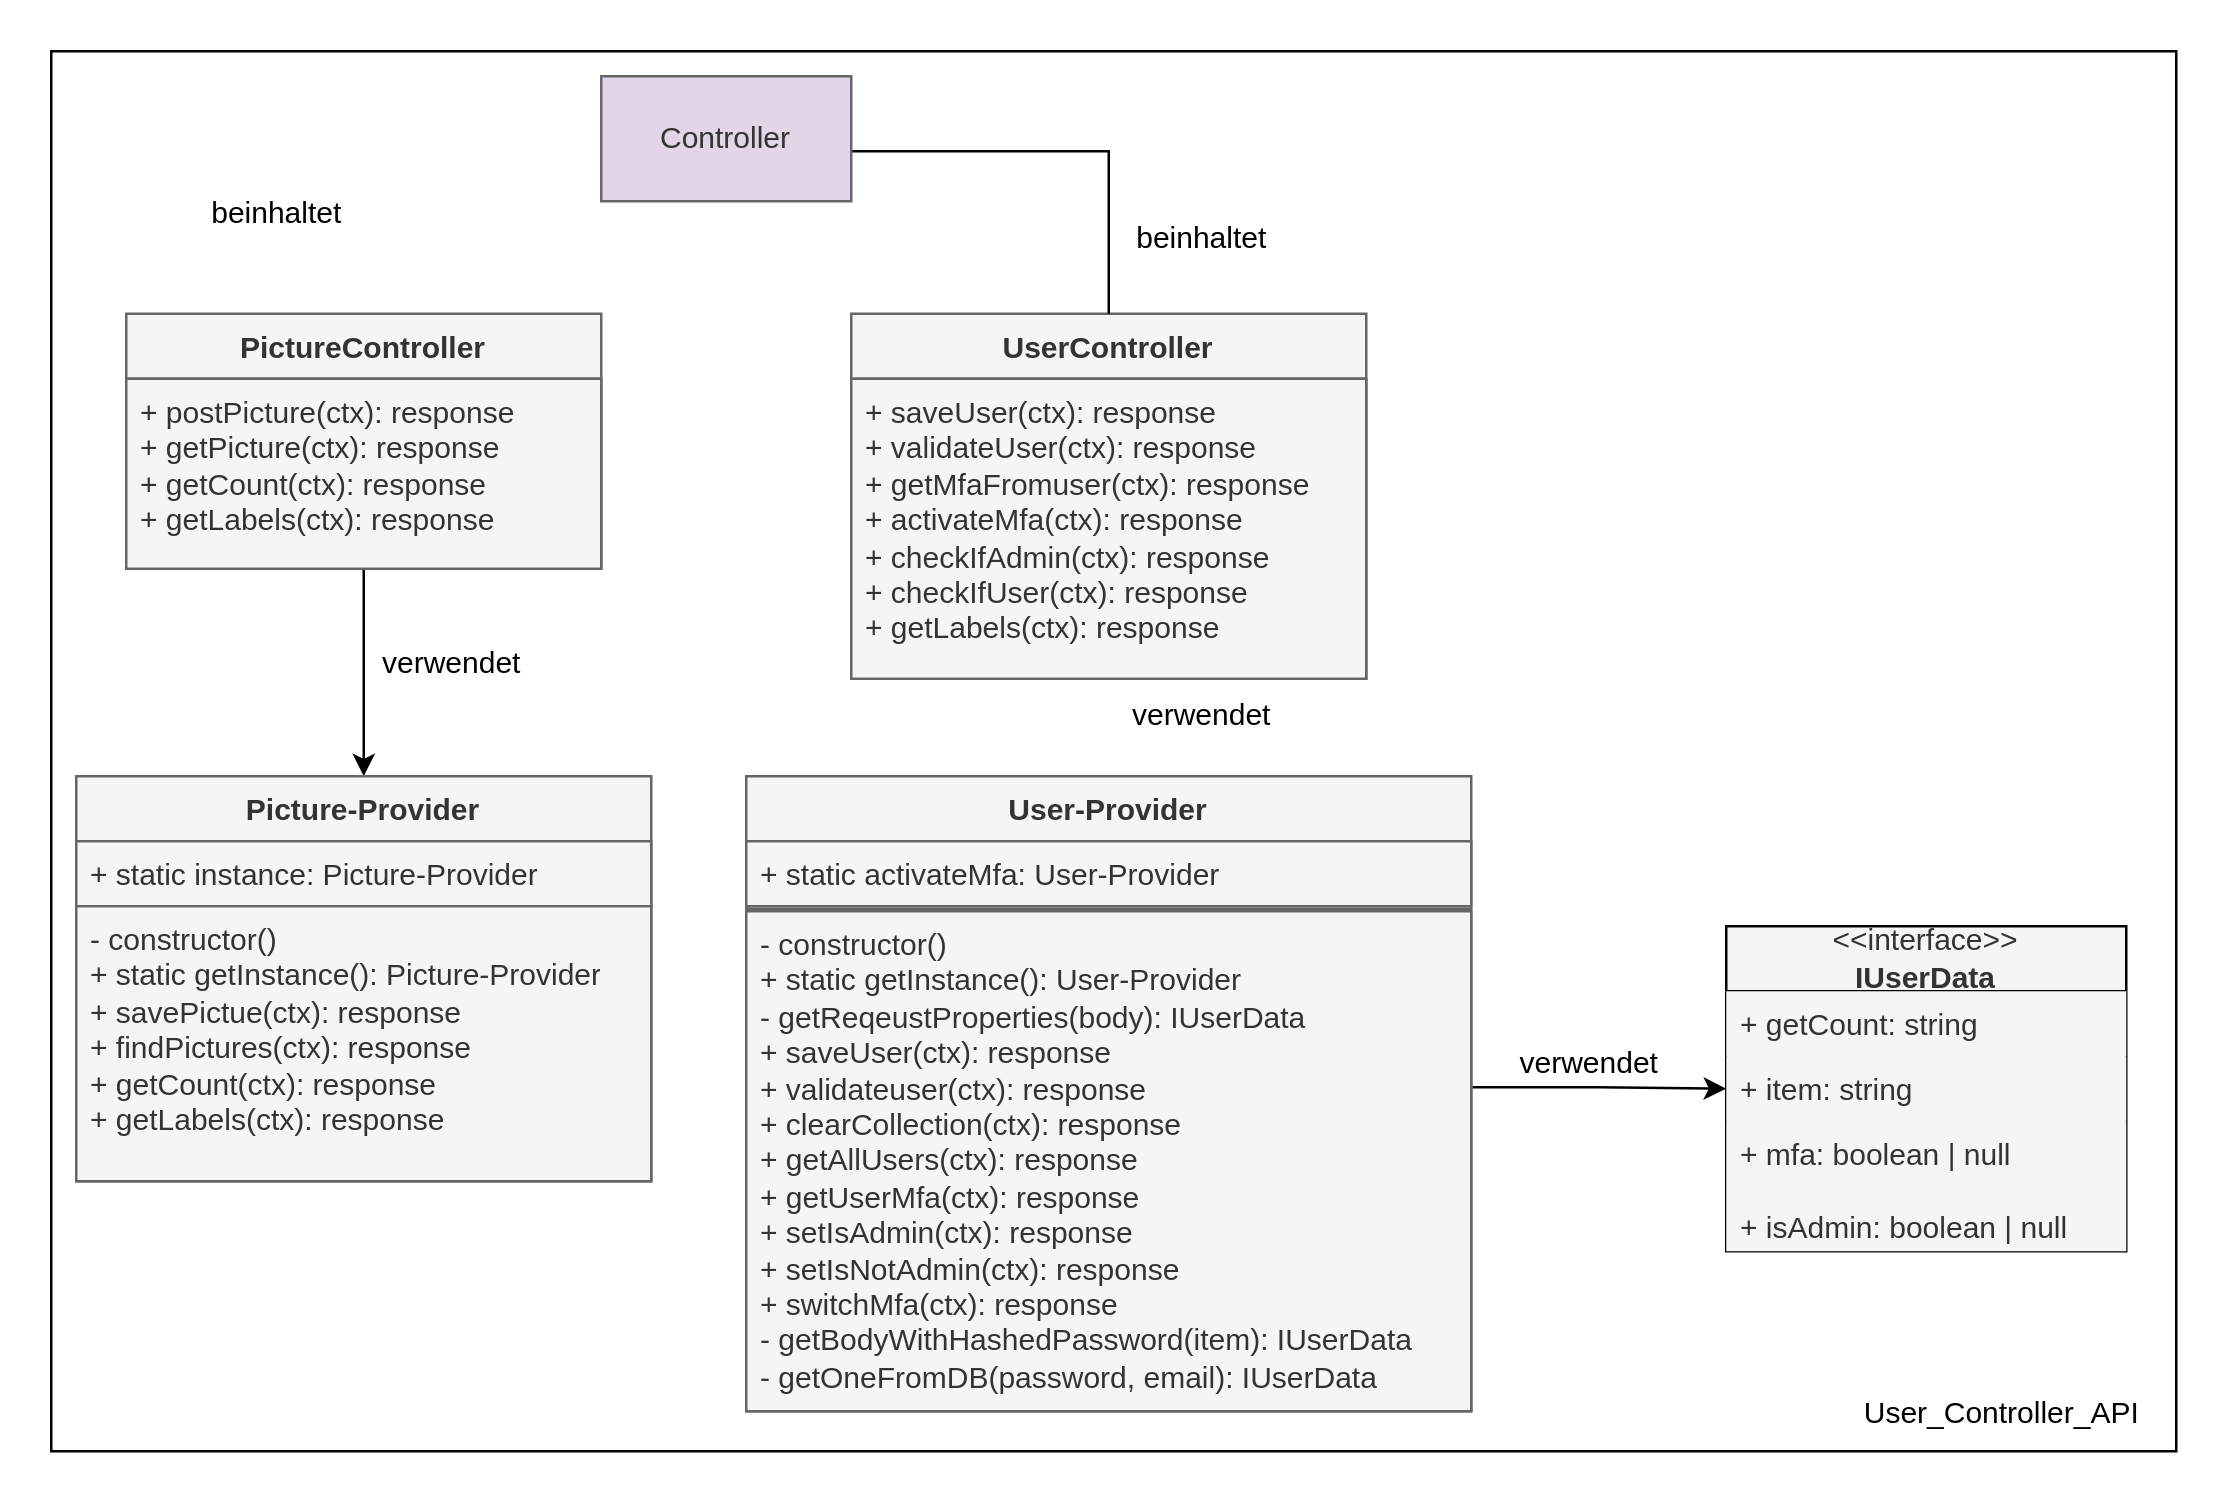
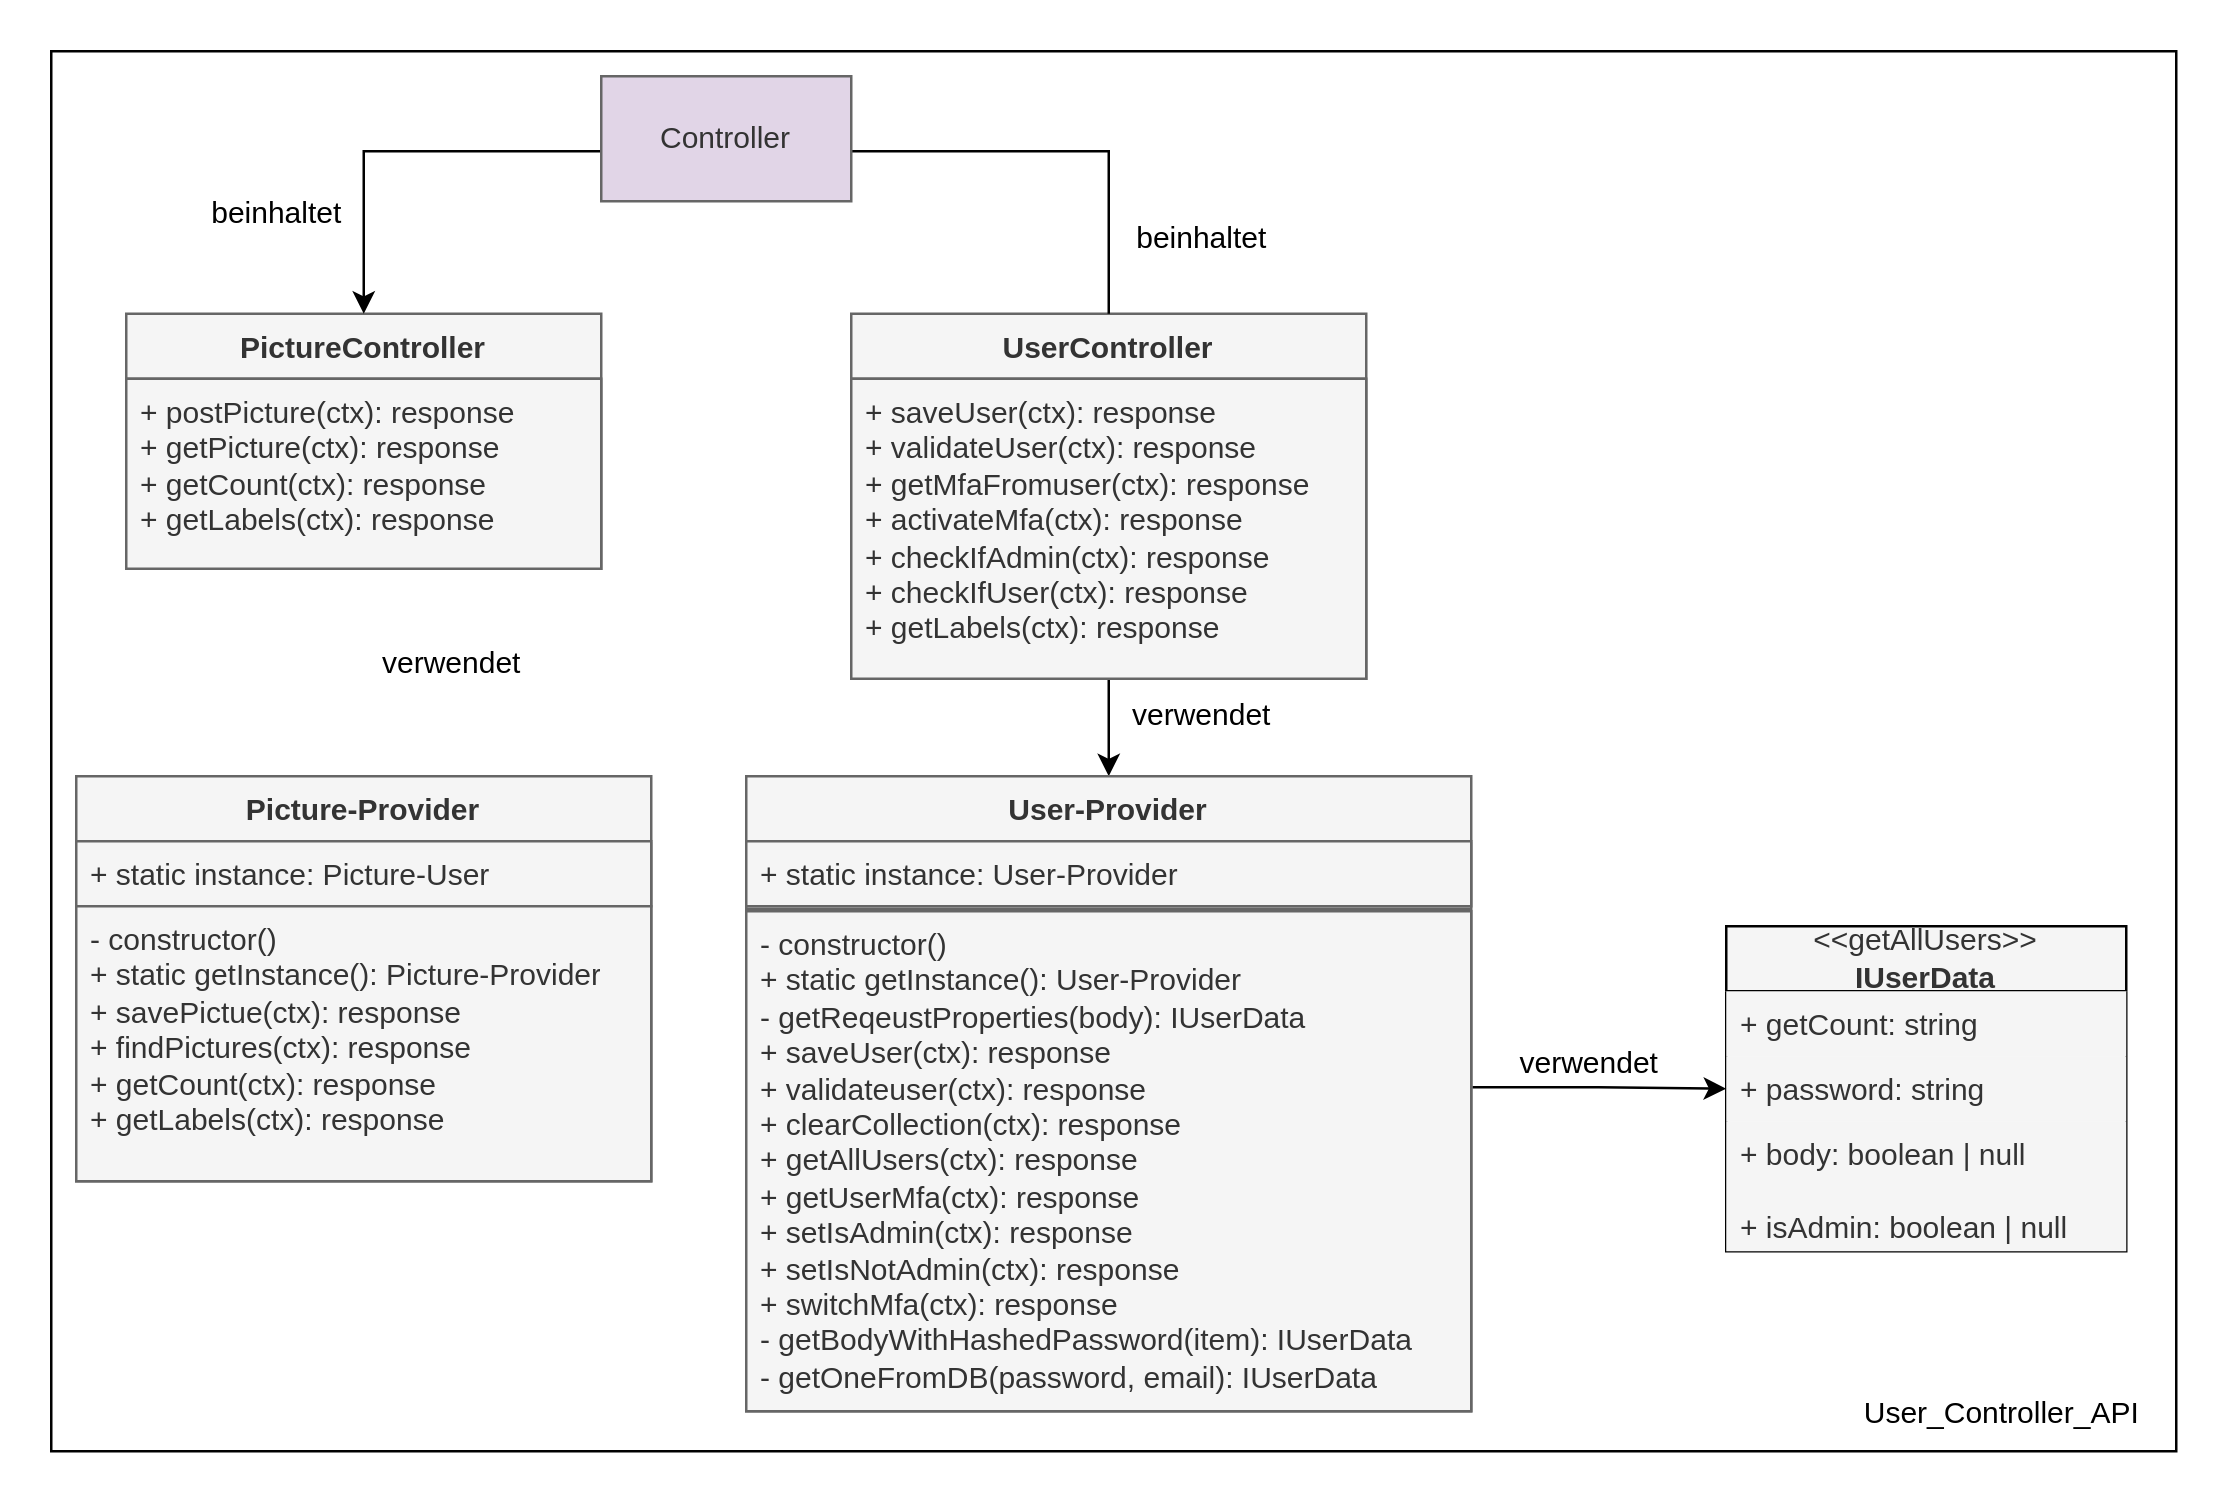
none -> (410, 151)
(364, 666) -> none
none -> (1109, 724)
(354, 877) -> (324, 877)
(1028, 877) -> (1003, 877)
(1926, 959) -> (1926, 959)
(1839, 1092) -> (1877, 1092)
(1908, 1175) -> (1908, 1175)
